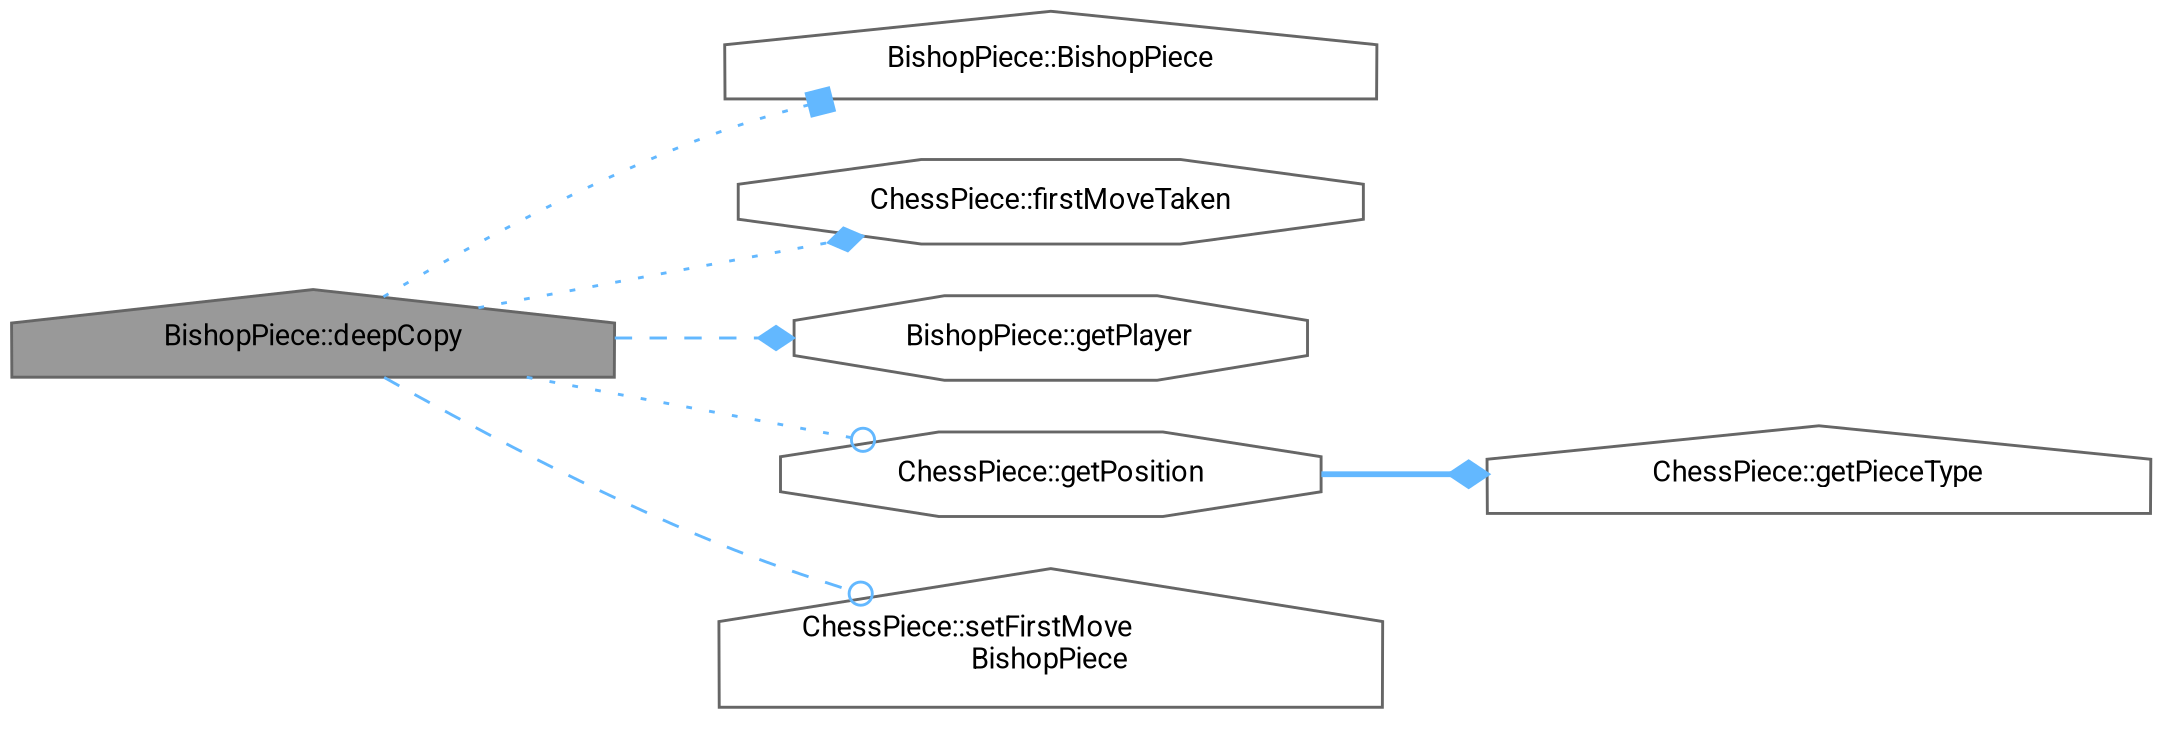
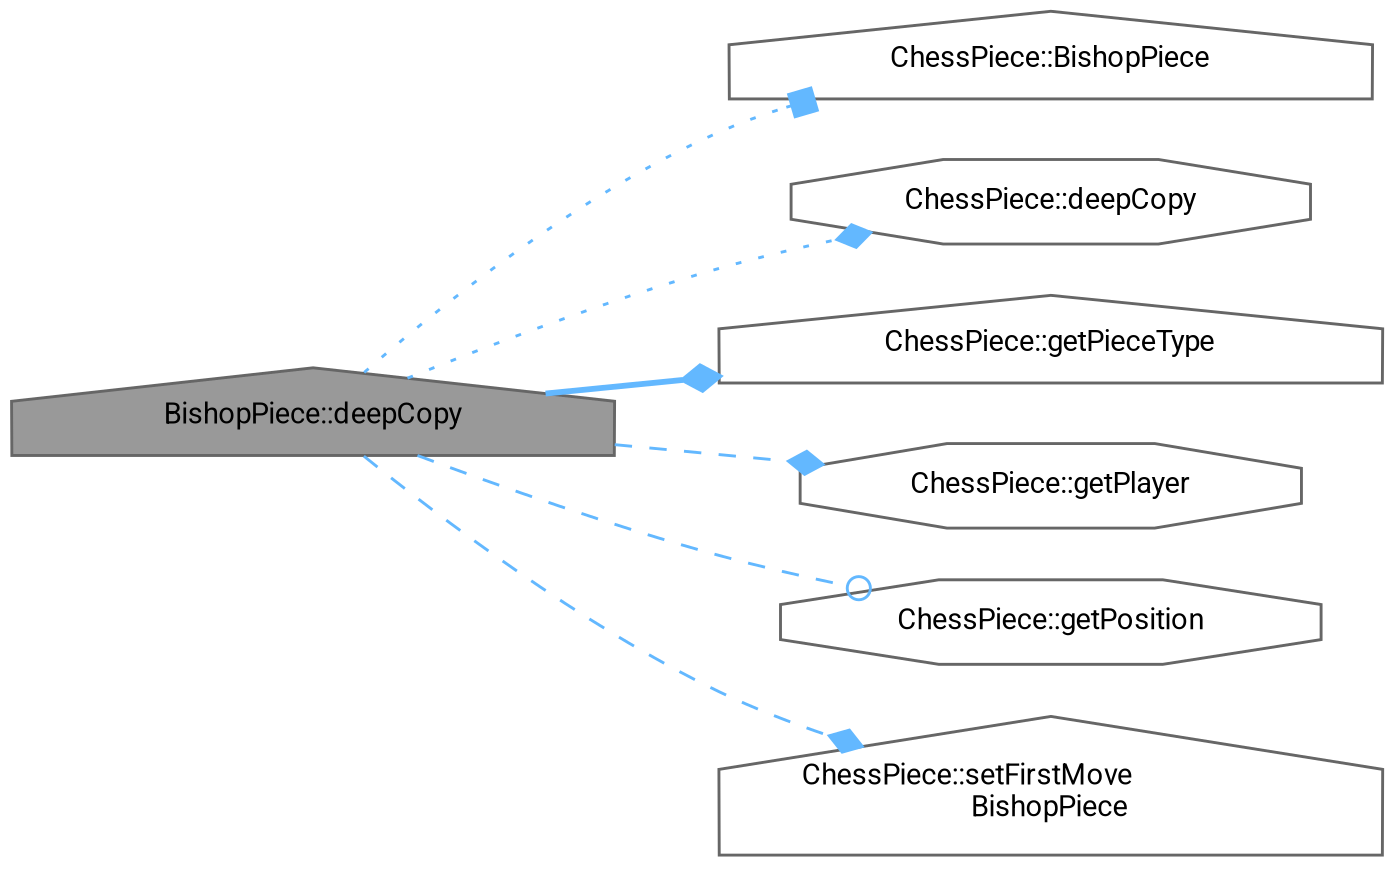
(1051, 60) -> (1051, 60)
(1051, 202) -> (1051, 202)
(1051, 338) -> (1051, 486)
(689, 407) -> (630, 529)
(1386, 474) -> (614, 387)
(611, 496) -> (585, 616)
